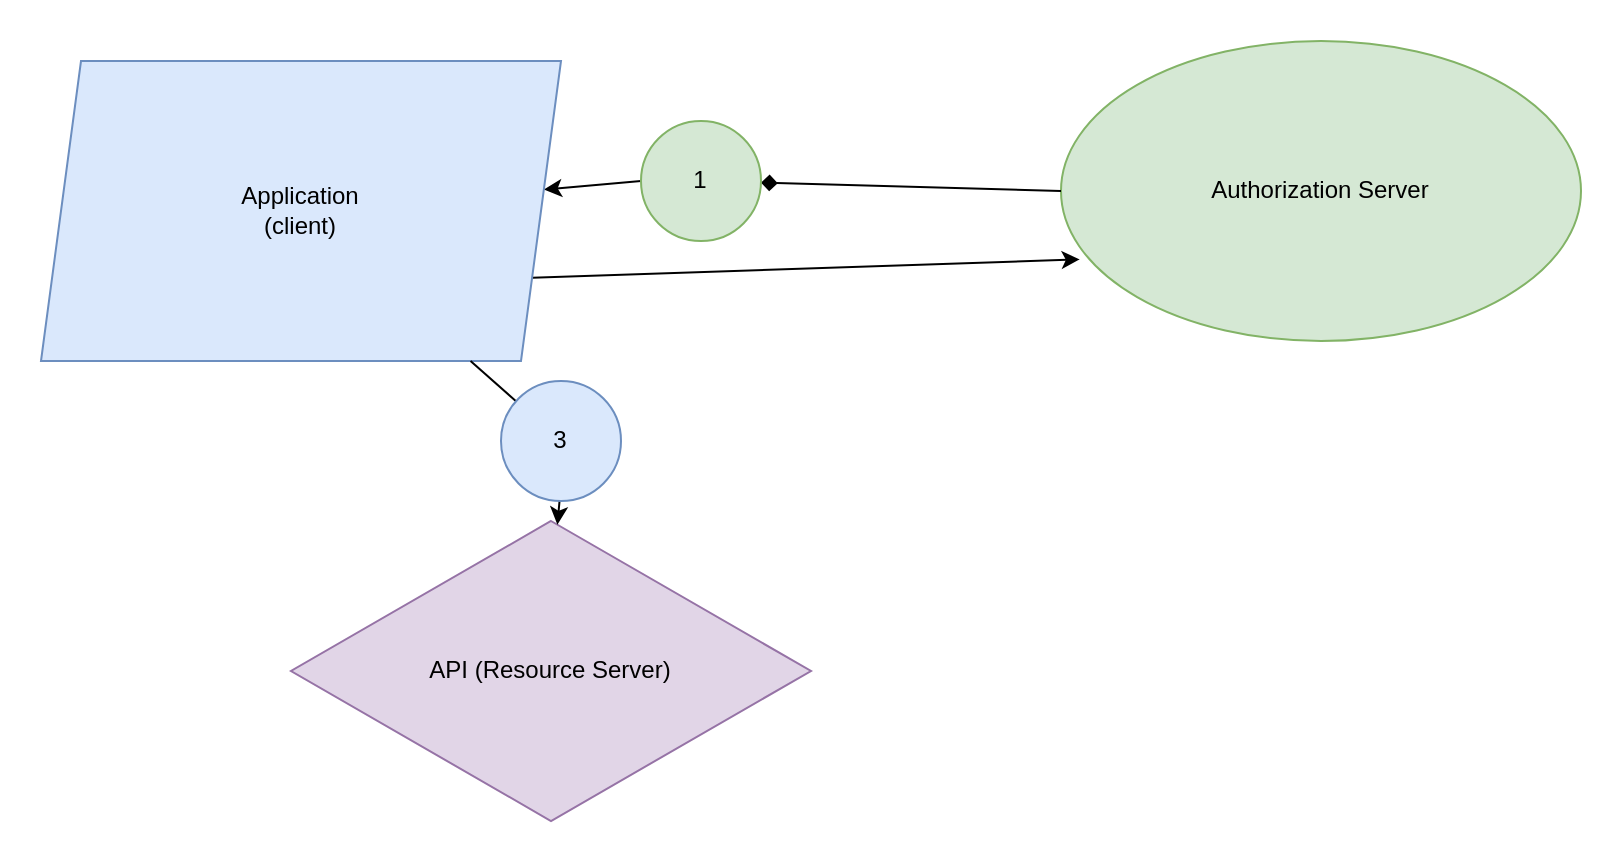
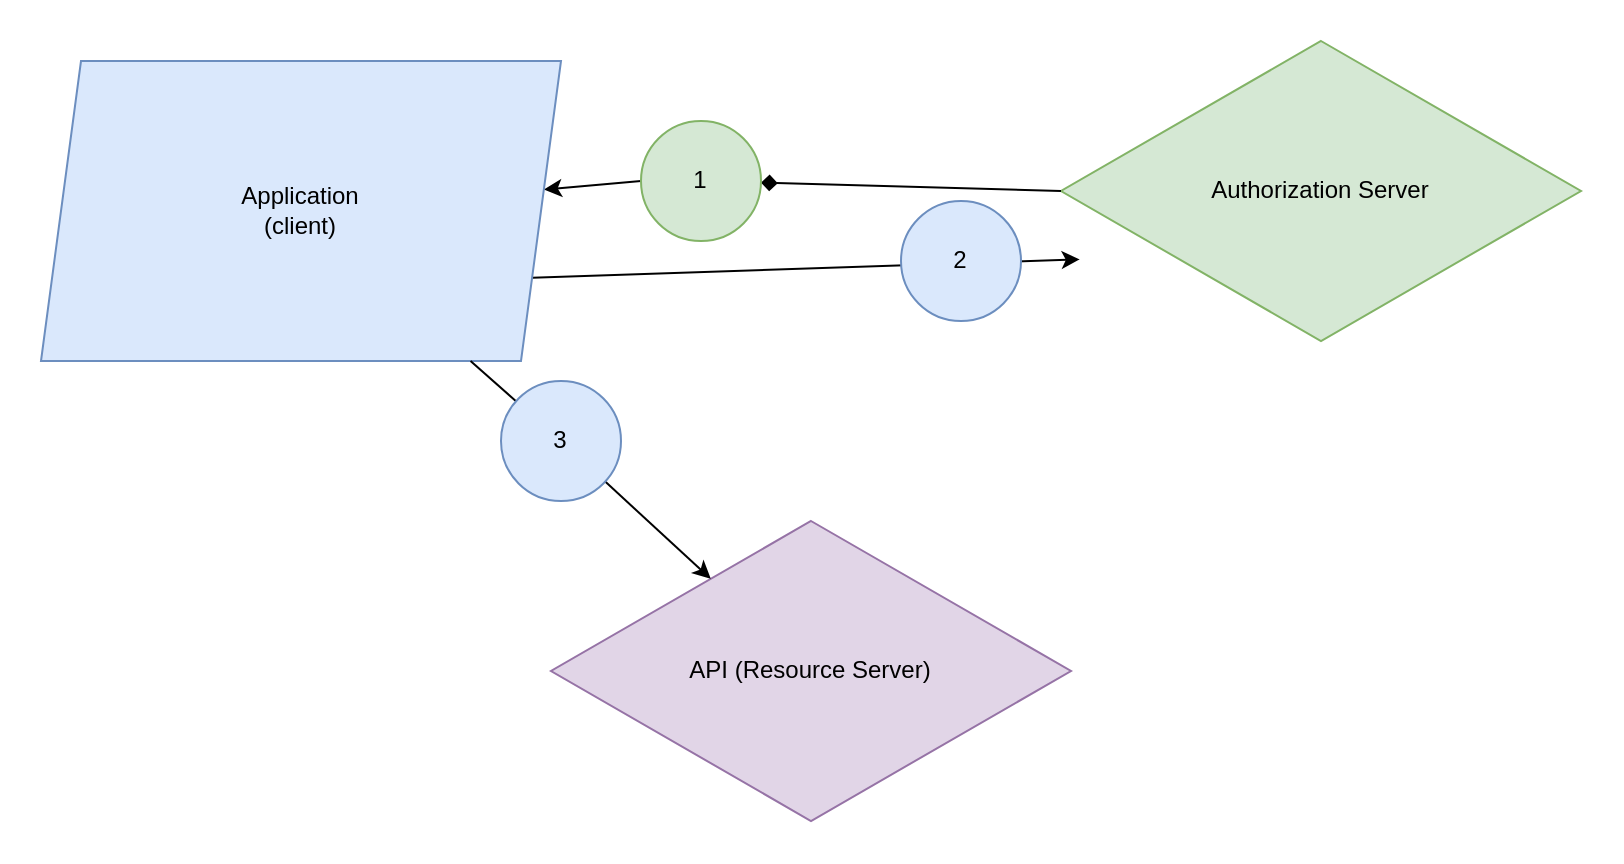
(1321, 191) -> (1321, 191)
none -> (961, 261)
(551, 671) -> (811, 671)
